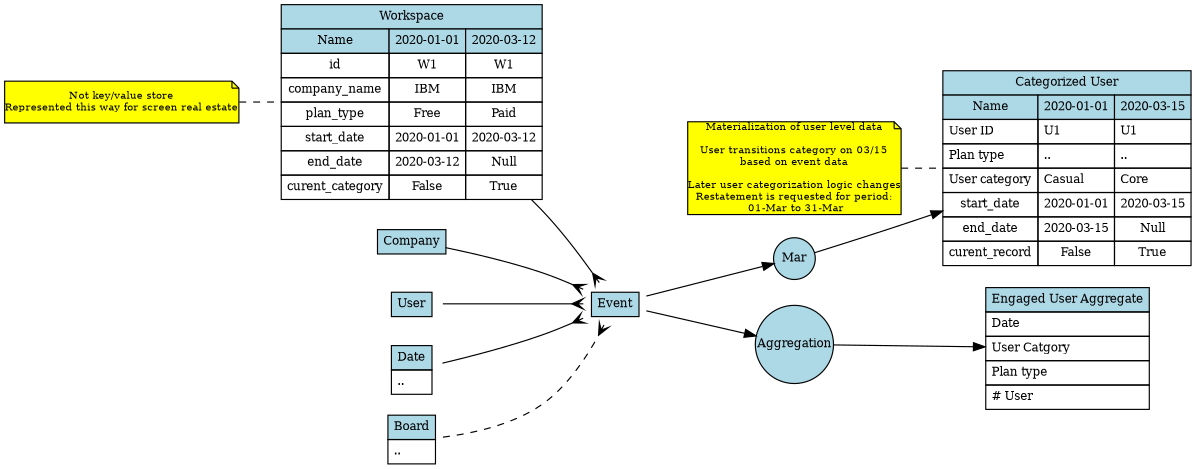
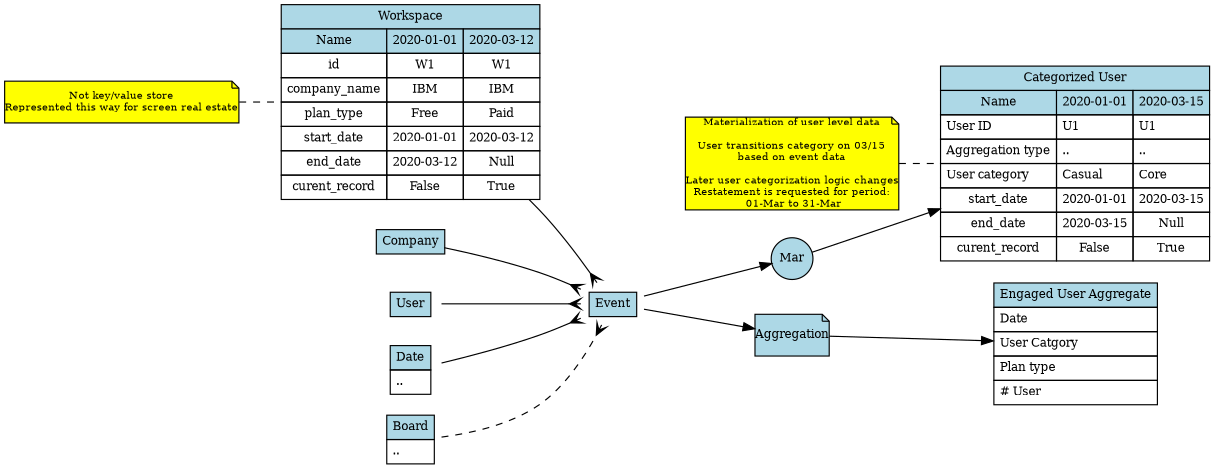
(977, 155) -> (999, 151)
(335, 187) -> (334, 187)
(794, 344) -> (792, 335)
